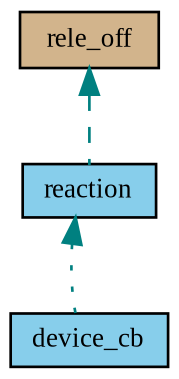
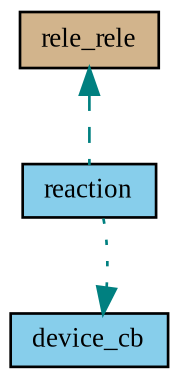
(89, 40) -> (89, 40)
(72, 279) -> (107, 252)
